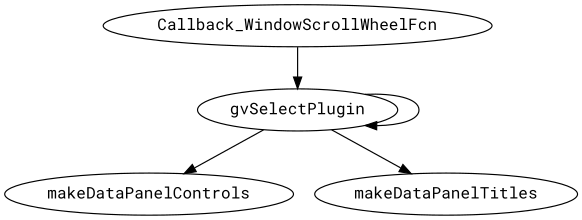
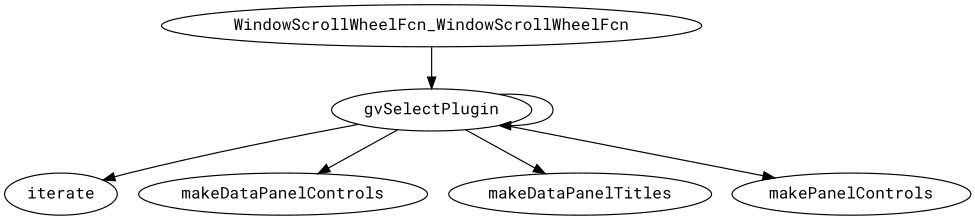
(298, 26) -> (432, 26)
none -> (61, 194)
none -> (851, 194)
